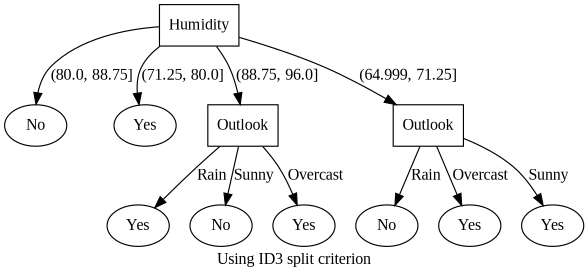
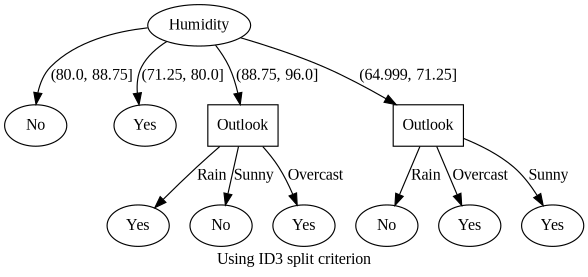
(199, 25) -> (199, 25)
